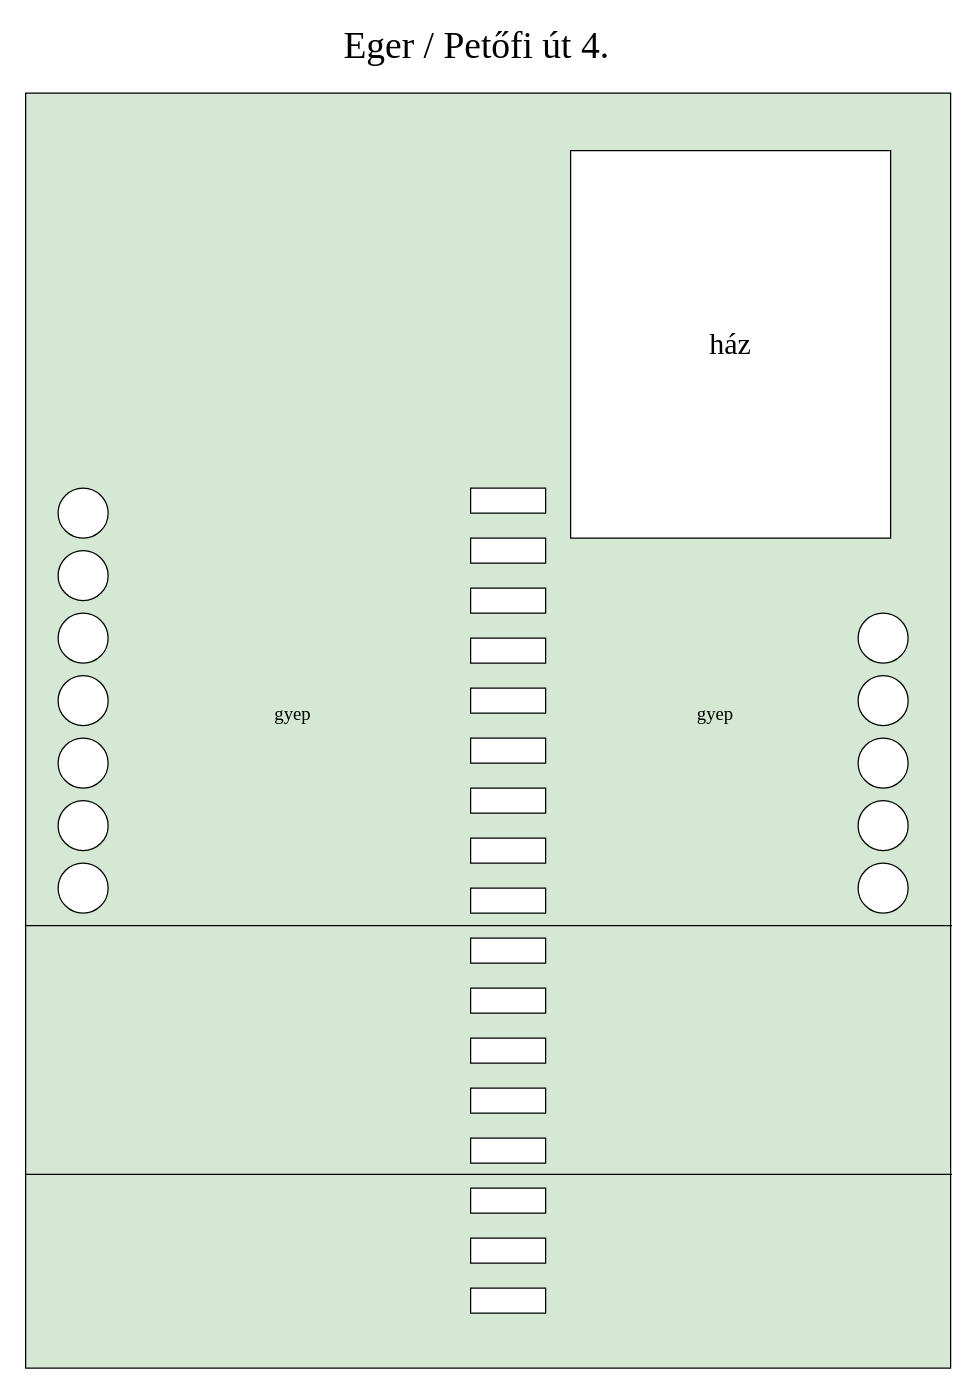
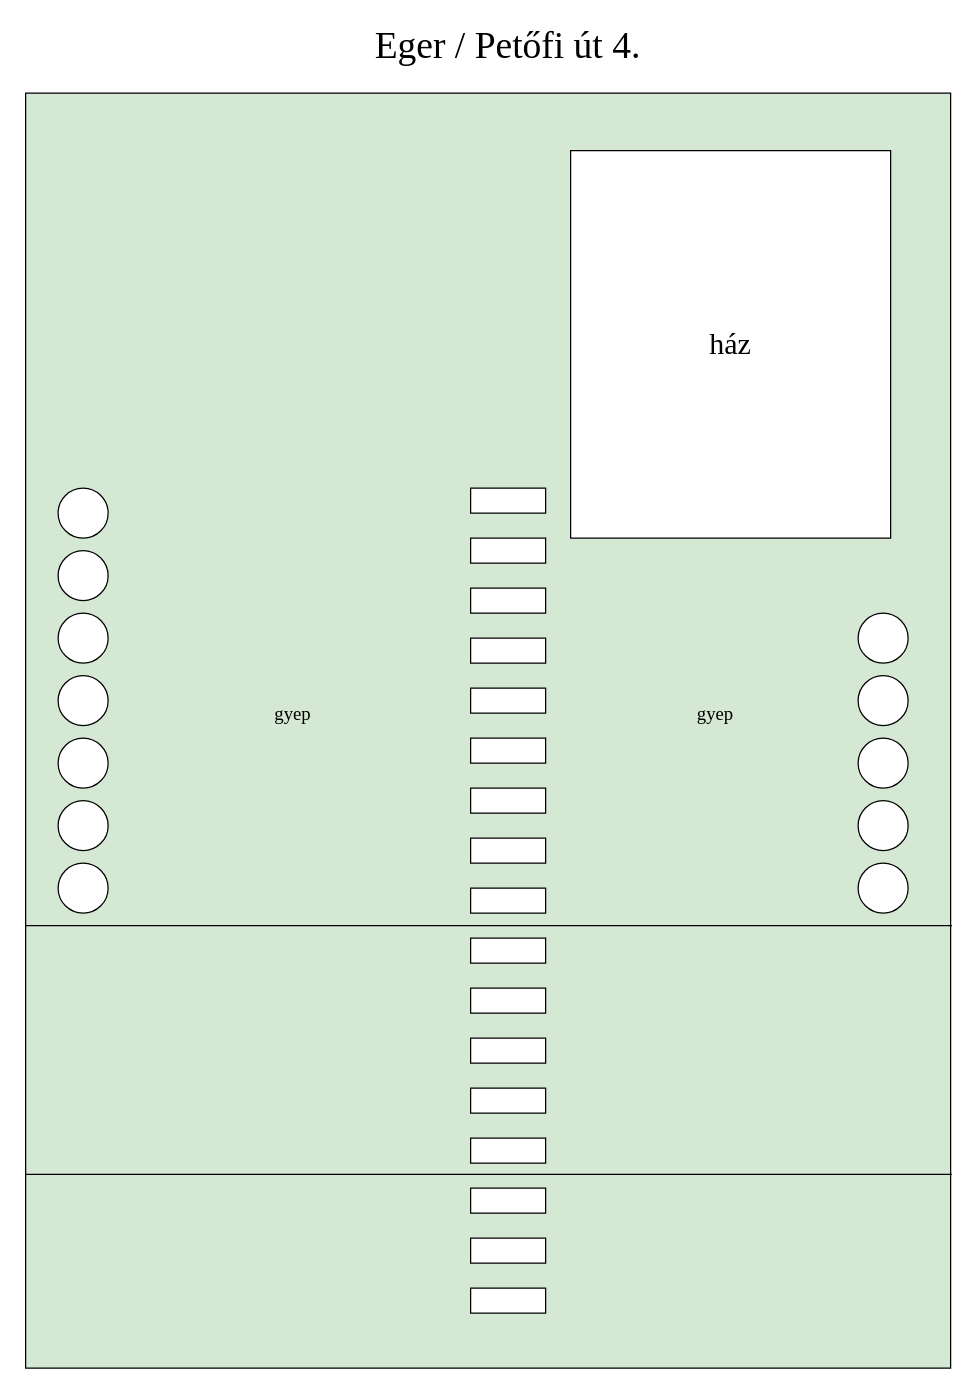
(477, 44) -> (508, 44)
